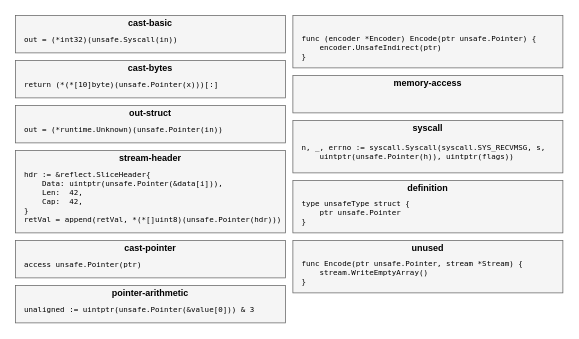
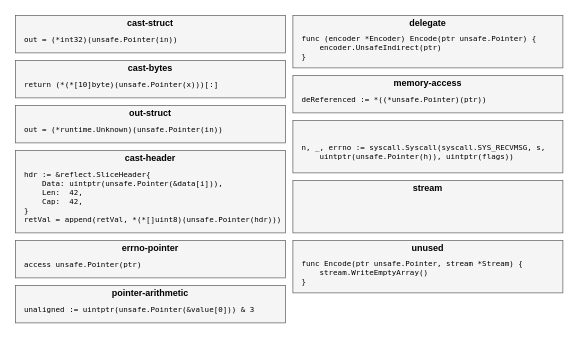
(150, 23) -> (150, 23)
none -> (428, 23)
(102, 39) -> (103, 39)
none -> (428, 99)
(428, 128) -> none
(150, 158) -> (150, 158)
(428, 188) -> (428, 188)
(428, 212) -> none
(150, 248) -> (150, 248)
